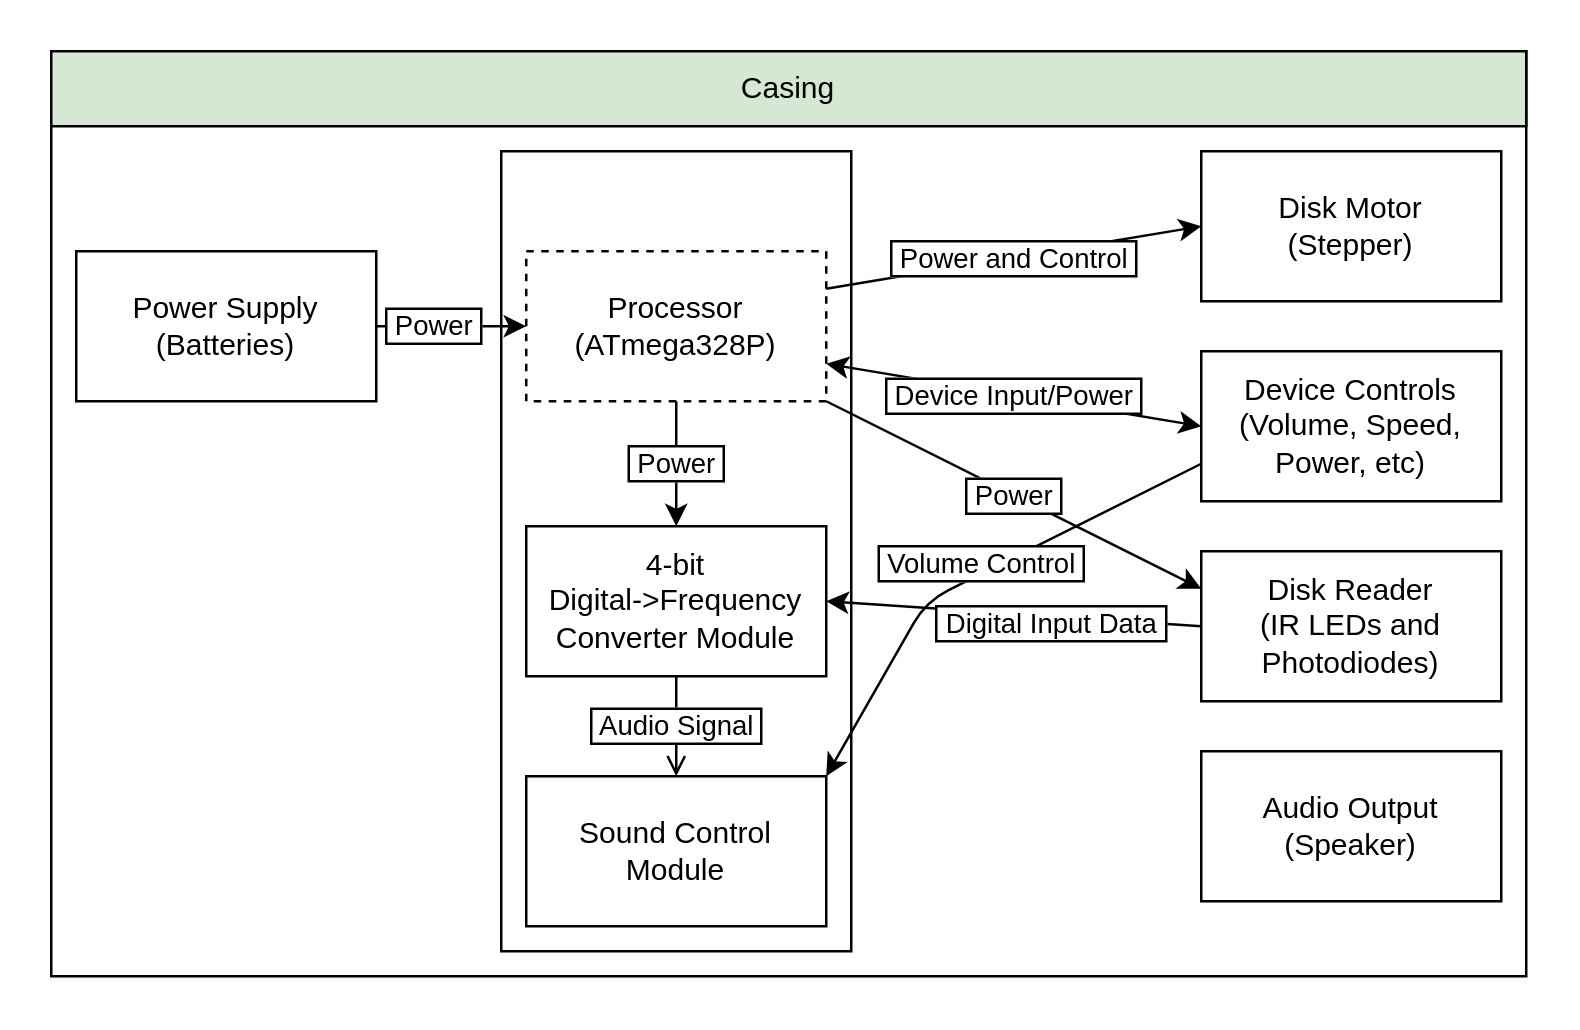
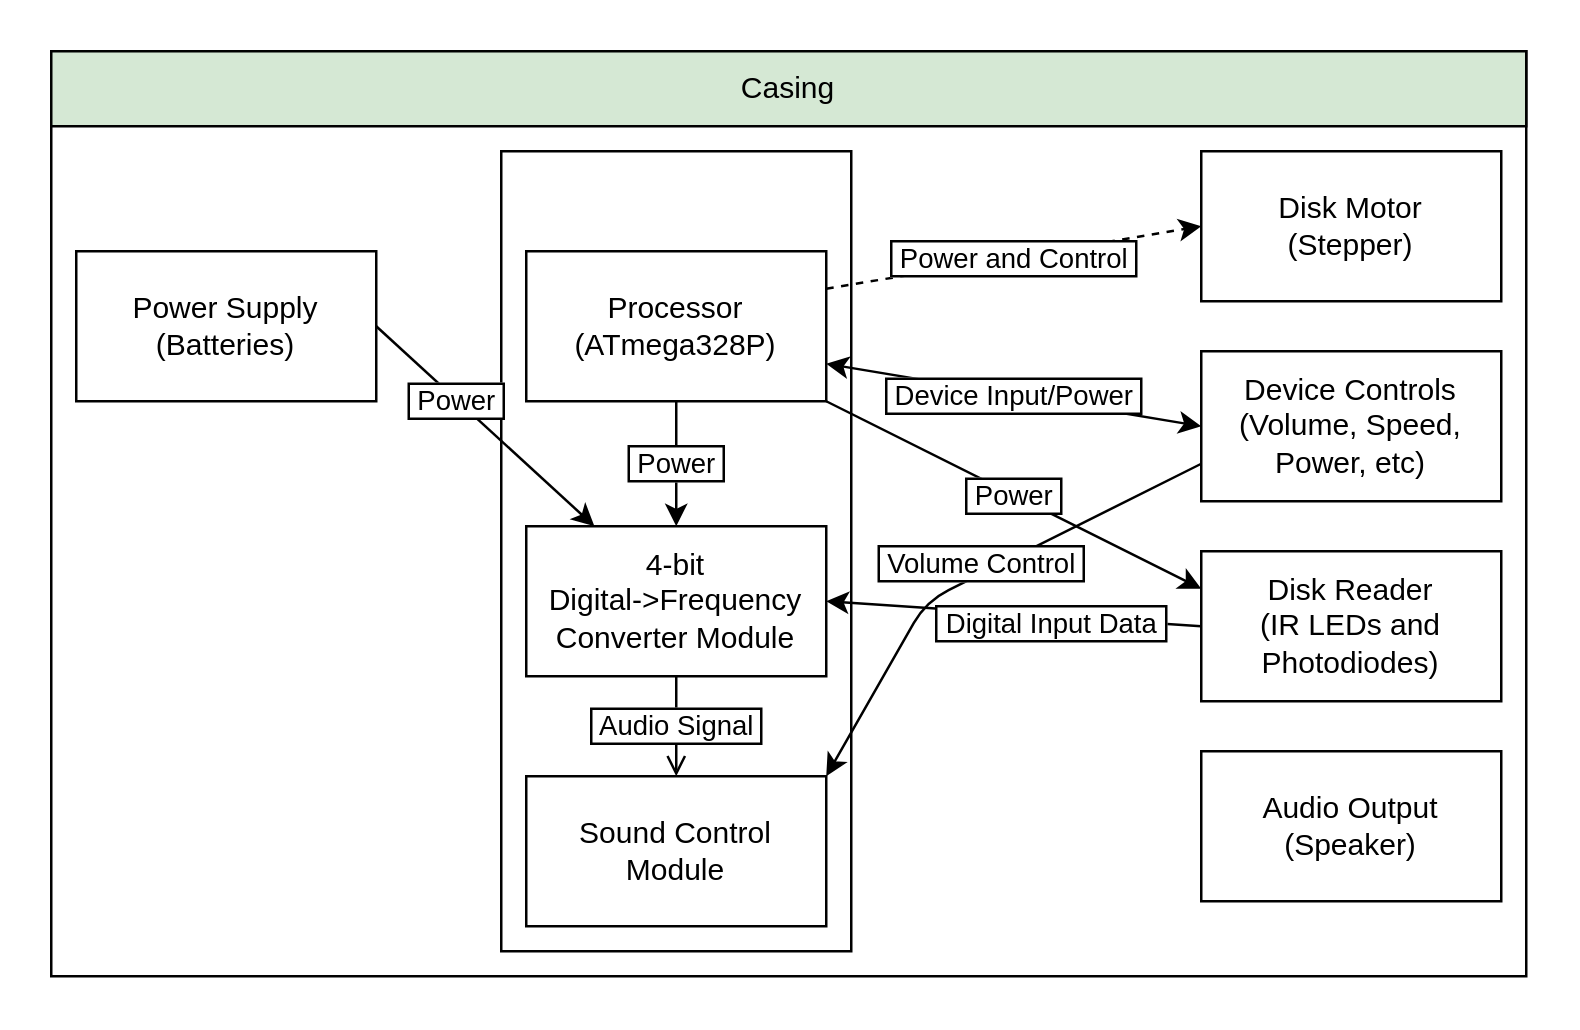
(861, 283) -> (861, 283)
(423, 326) -> (528, 465)
(676, 326) -> (676, 326)
